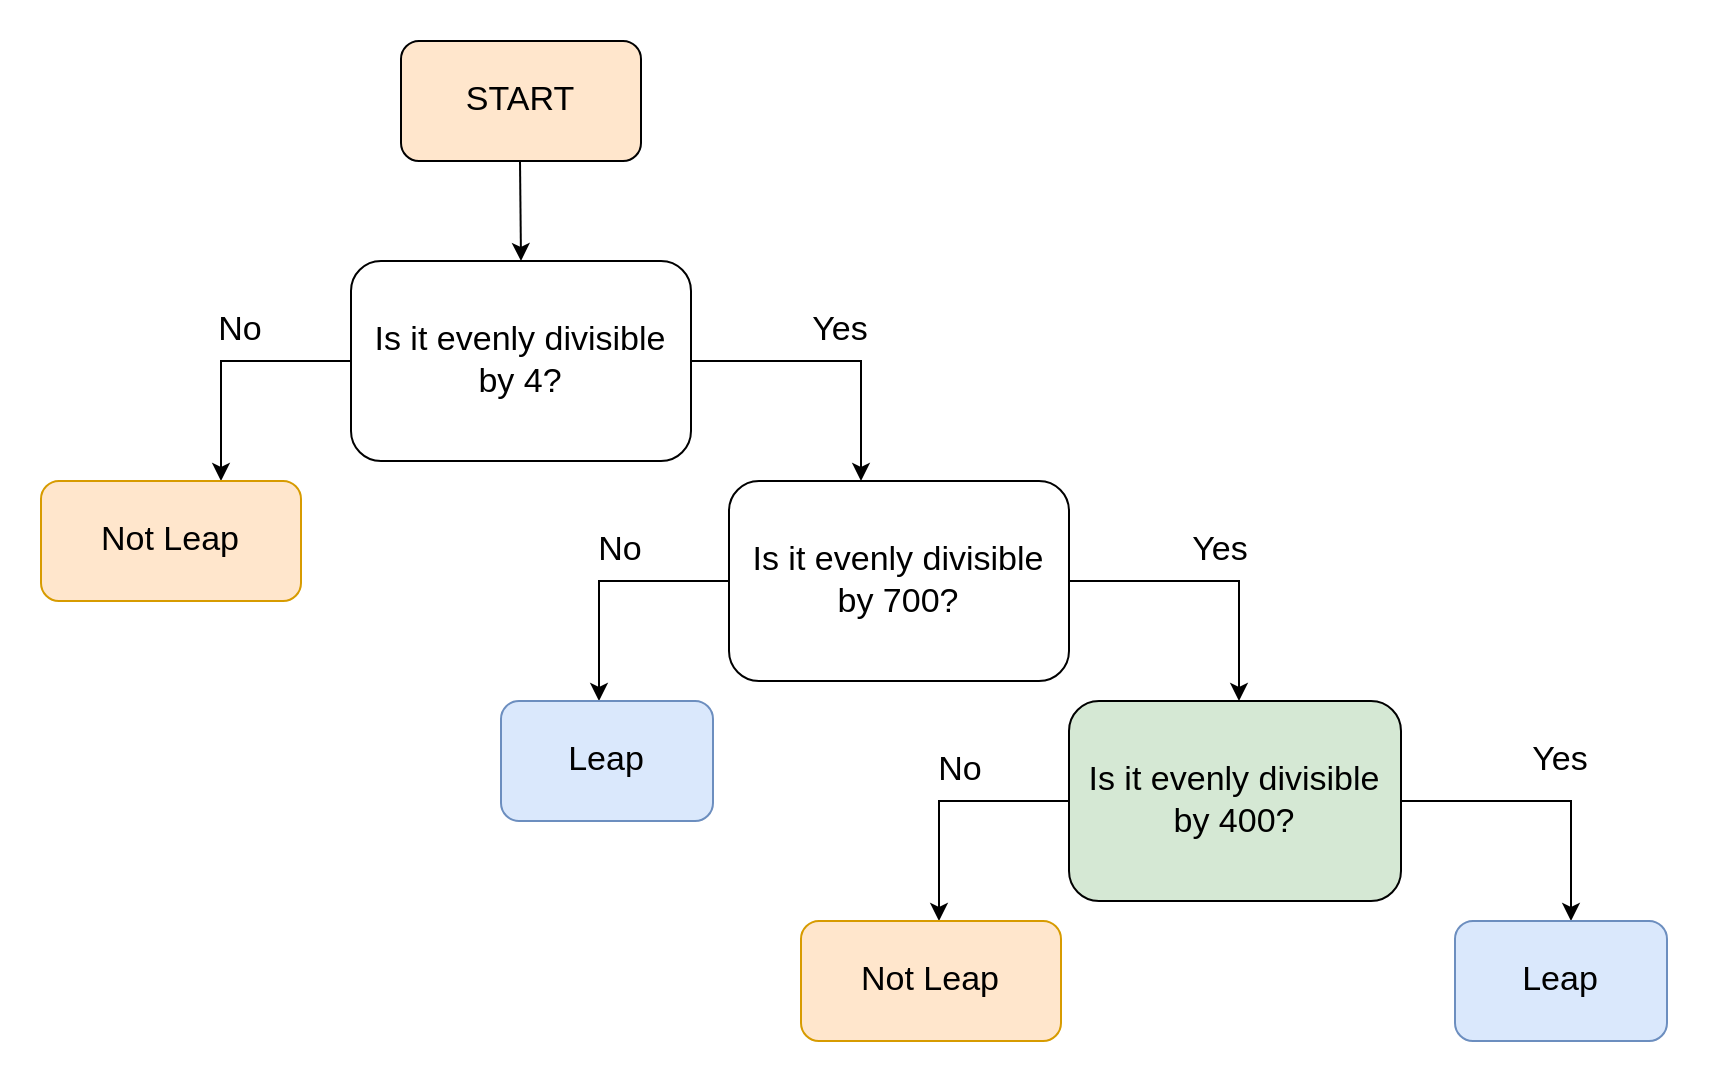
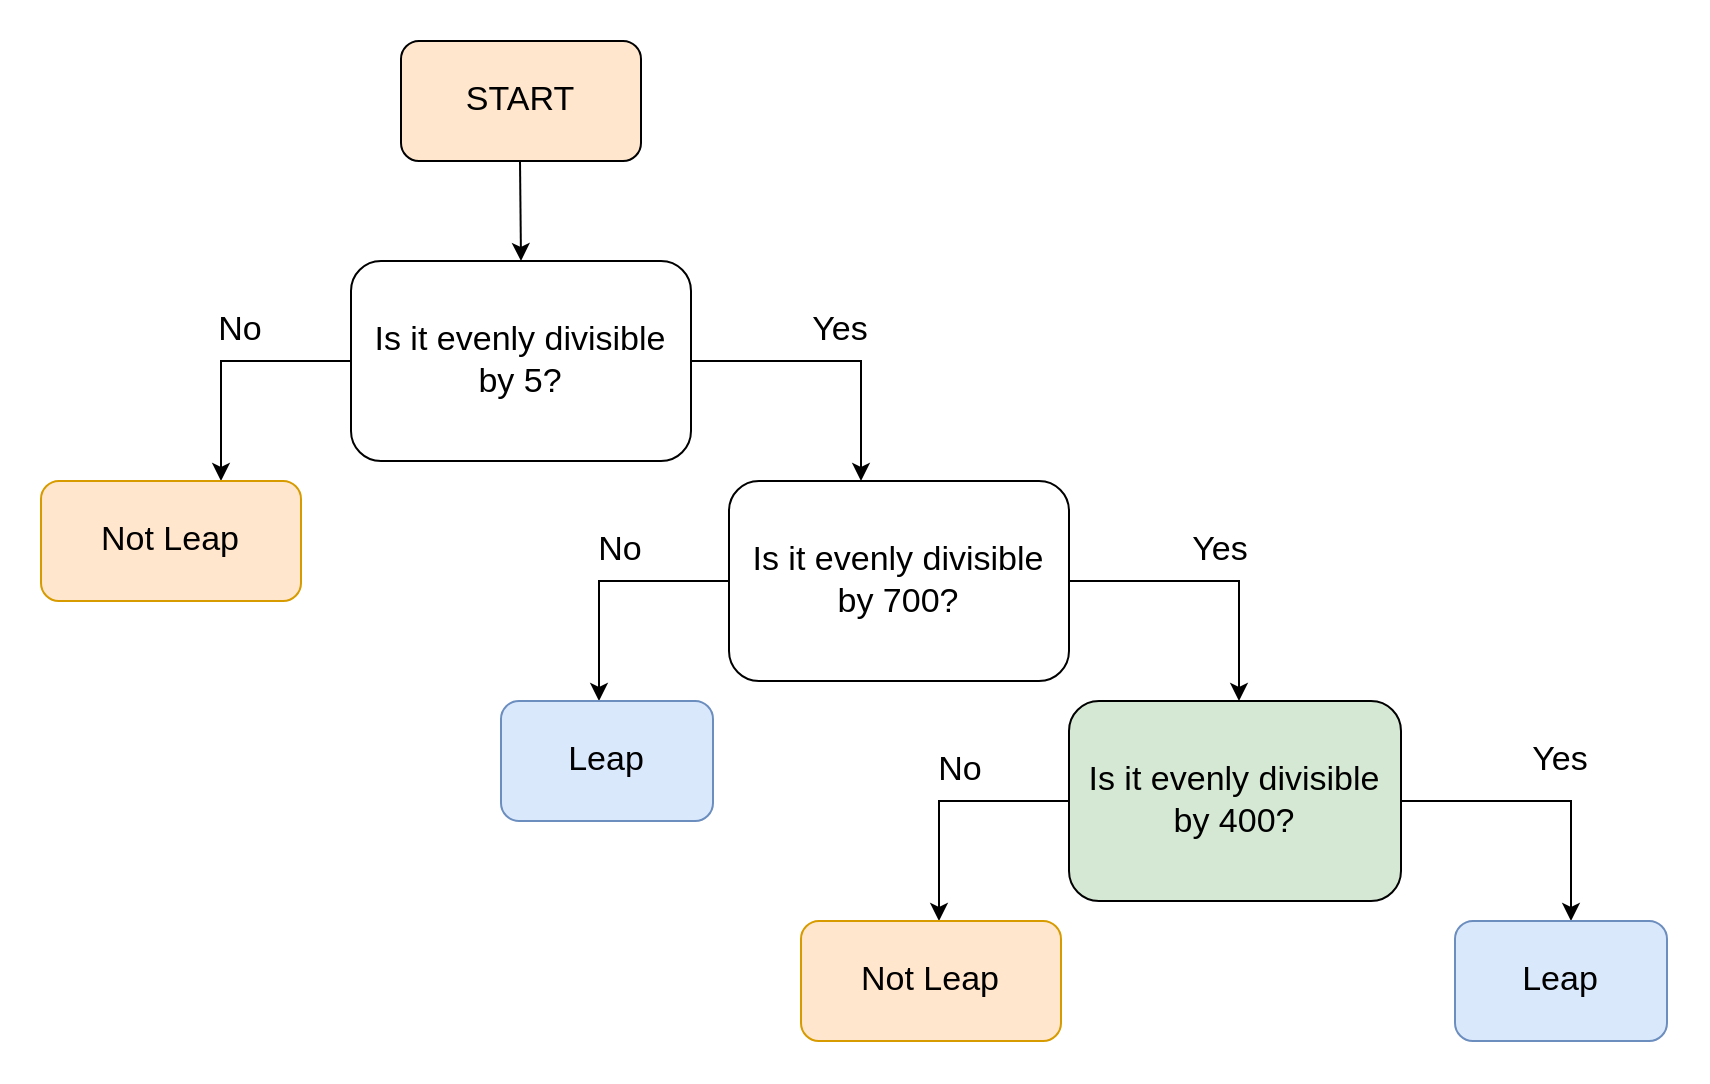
(521, 361) -> (521, 361)
